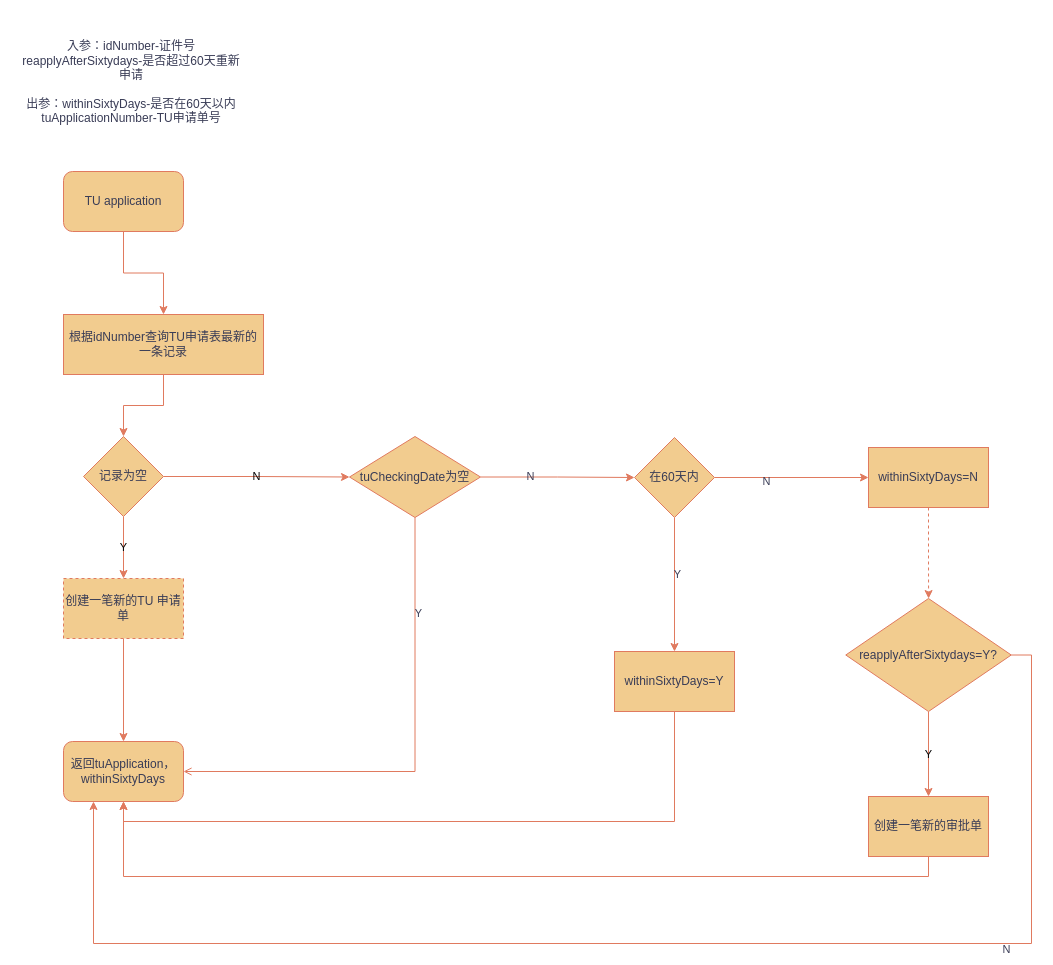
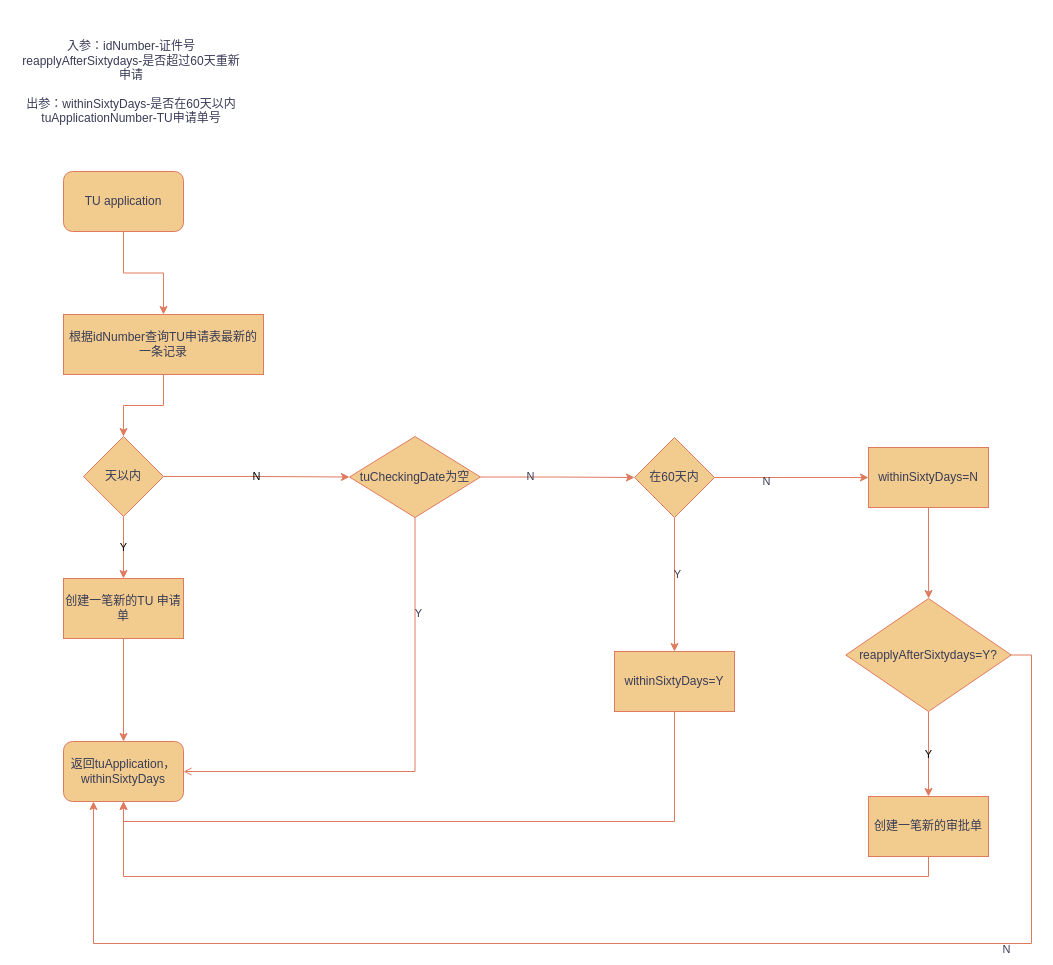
(124, 477) -> (124, 477)
(929, 550) -> (929, 550)
(124, 609) -> (124, 609)
